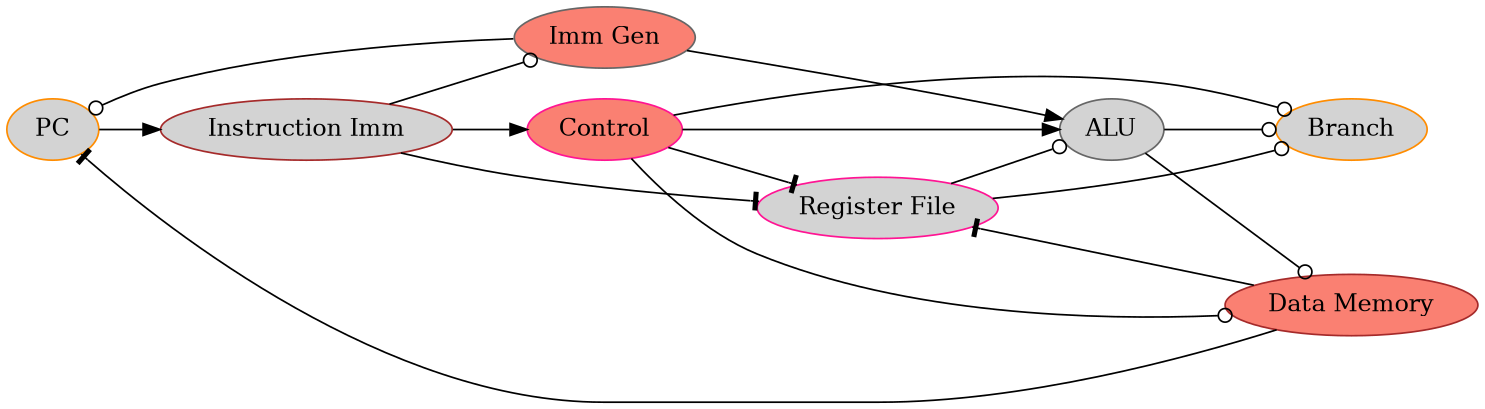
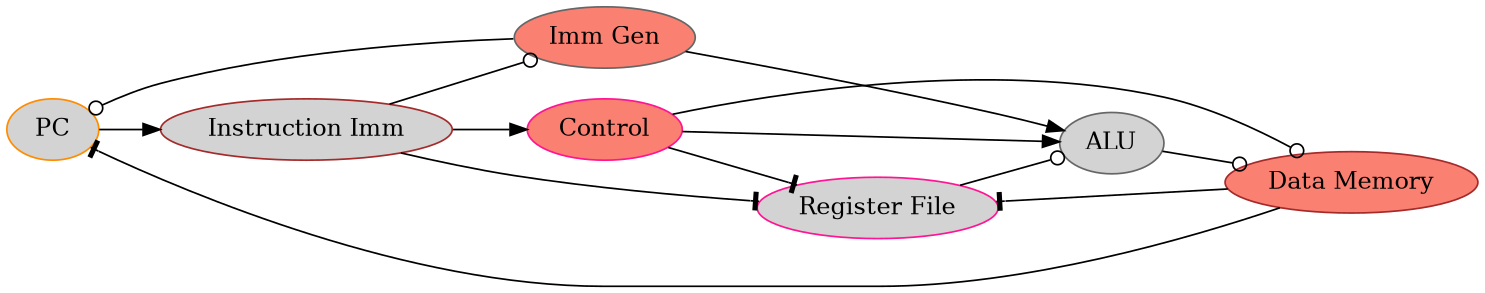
(1351, 130) -> none
